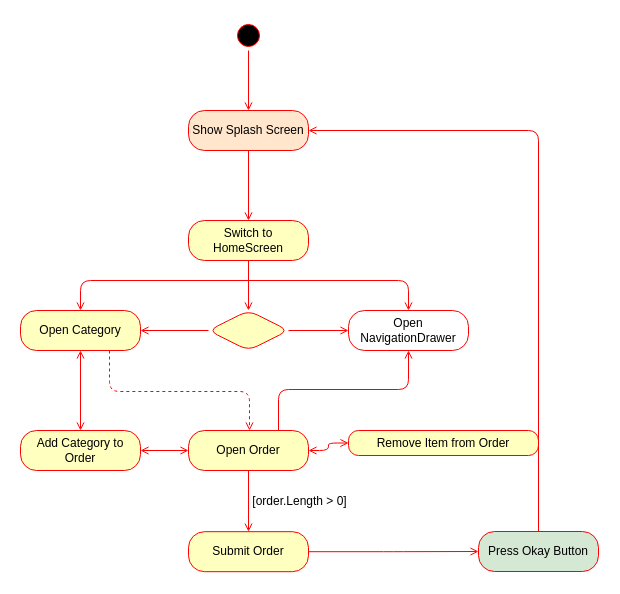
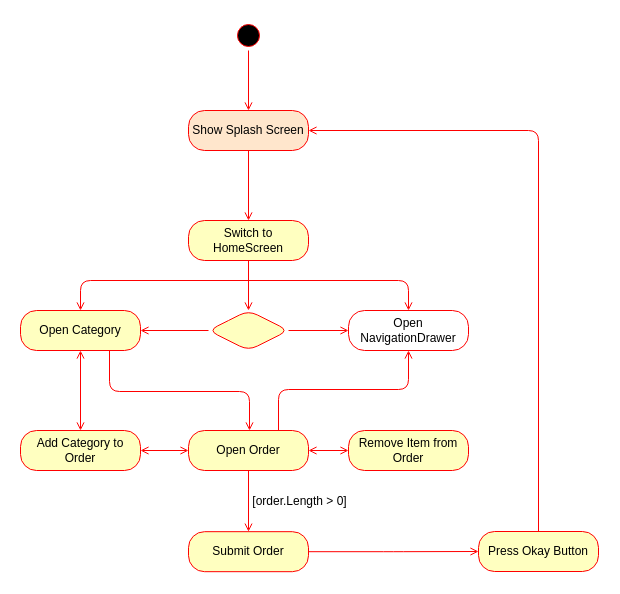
(178, 392) -> (178, 392)
(444, 443) -> (409, 451)
(539, 552) -> (539, 552)
